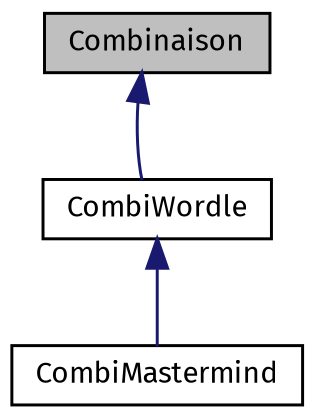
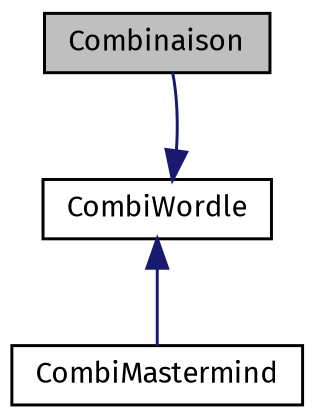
(138, 141) -> (177, 111)
